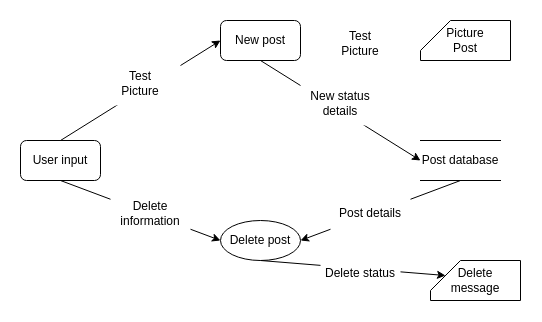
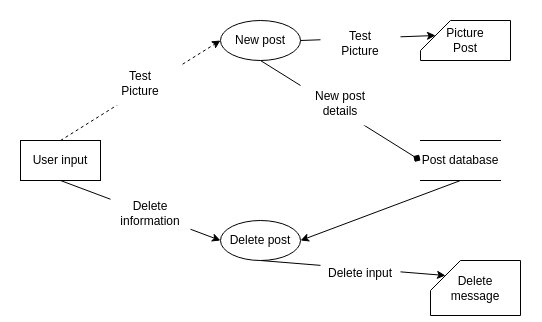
none -> (414, 36)
(261, 41) -> (261, 41)
(341, 104) -> (341, 104)
(89, 122) -> (89, 122)
(413, 156) -> (413, 156)
(61, 161) -> (61, 161)
(371, 213) -> none
(361, 274) -> (361, 274)
(476, 281) -> (476, 288)
